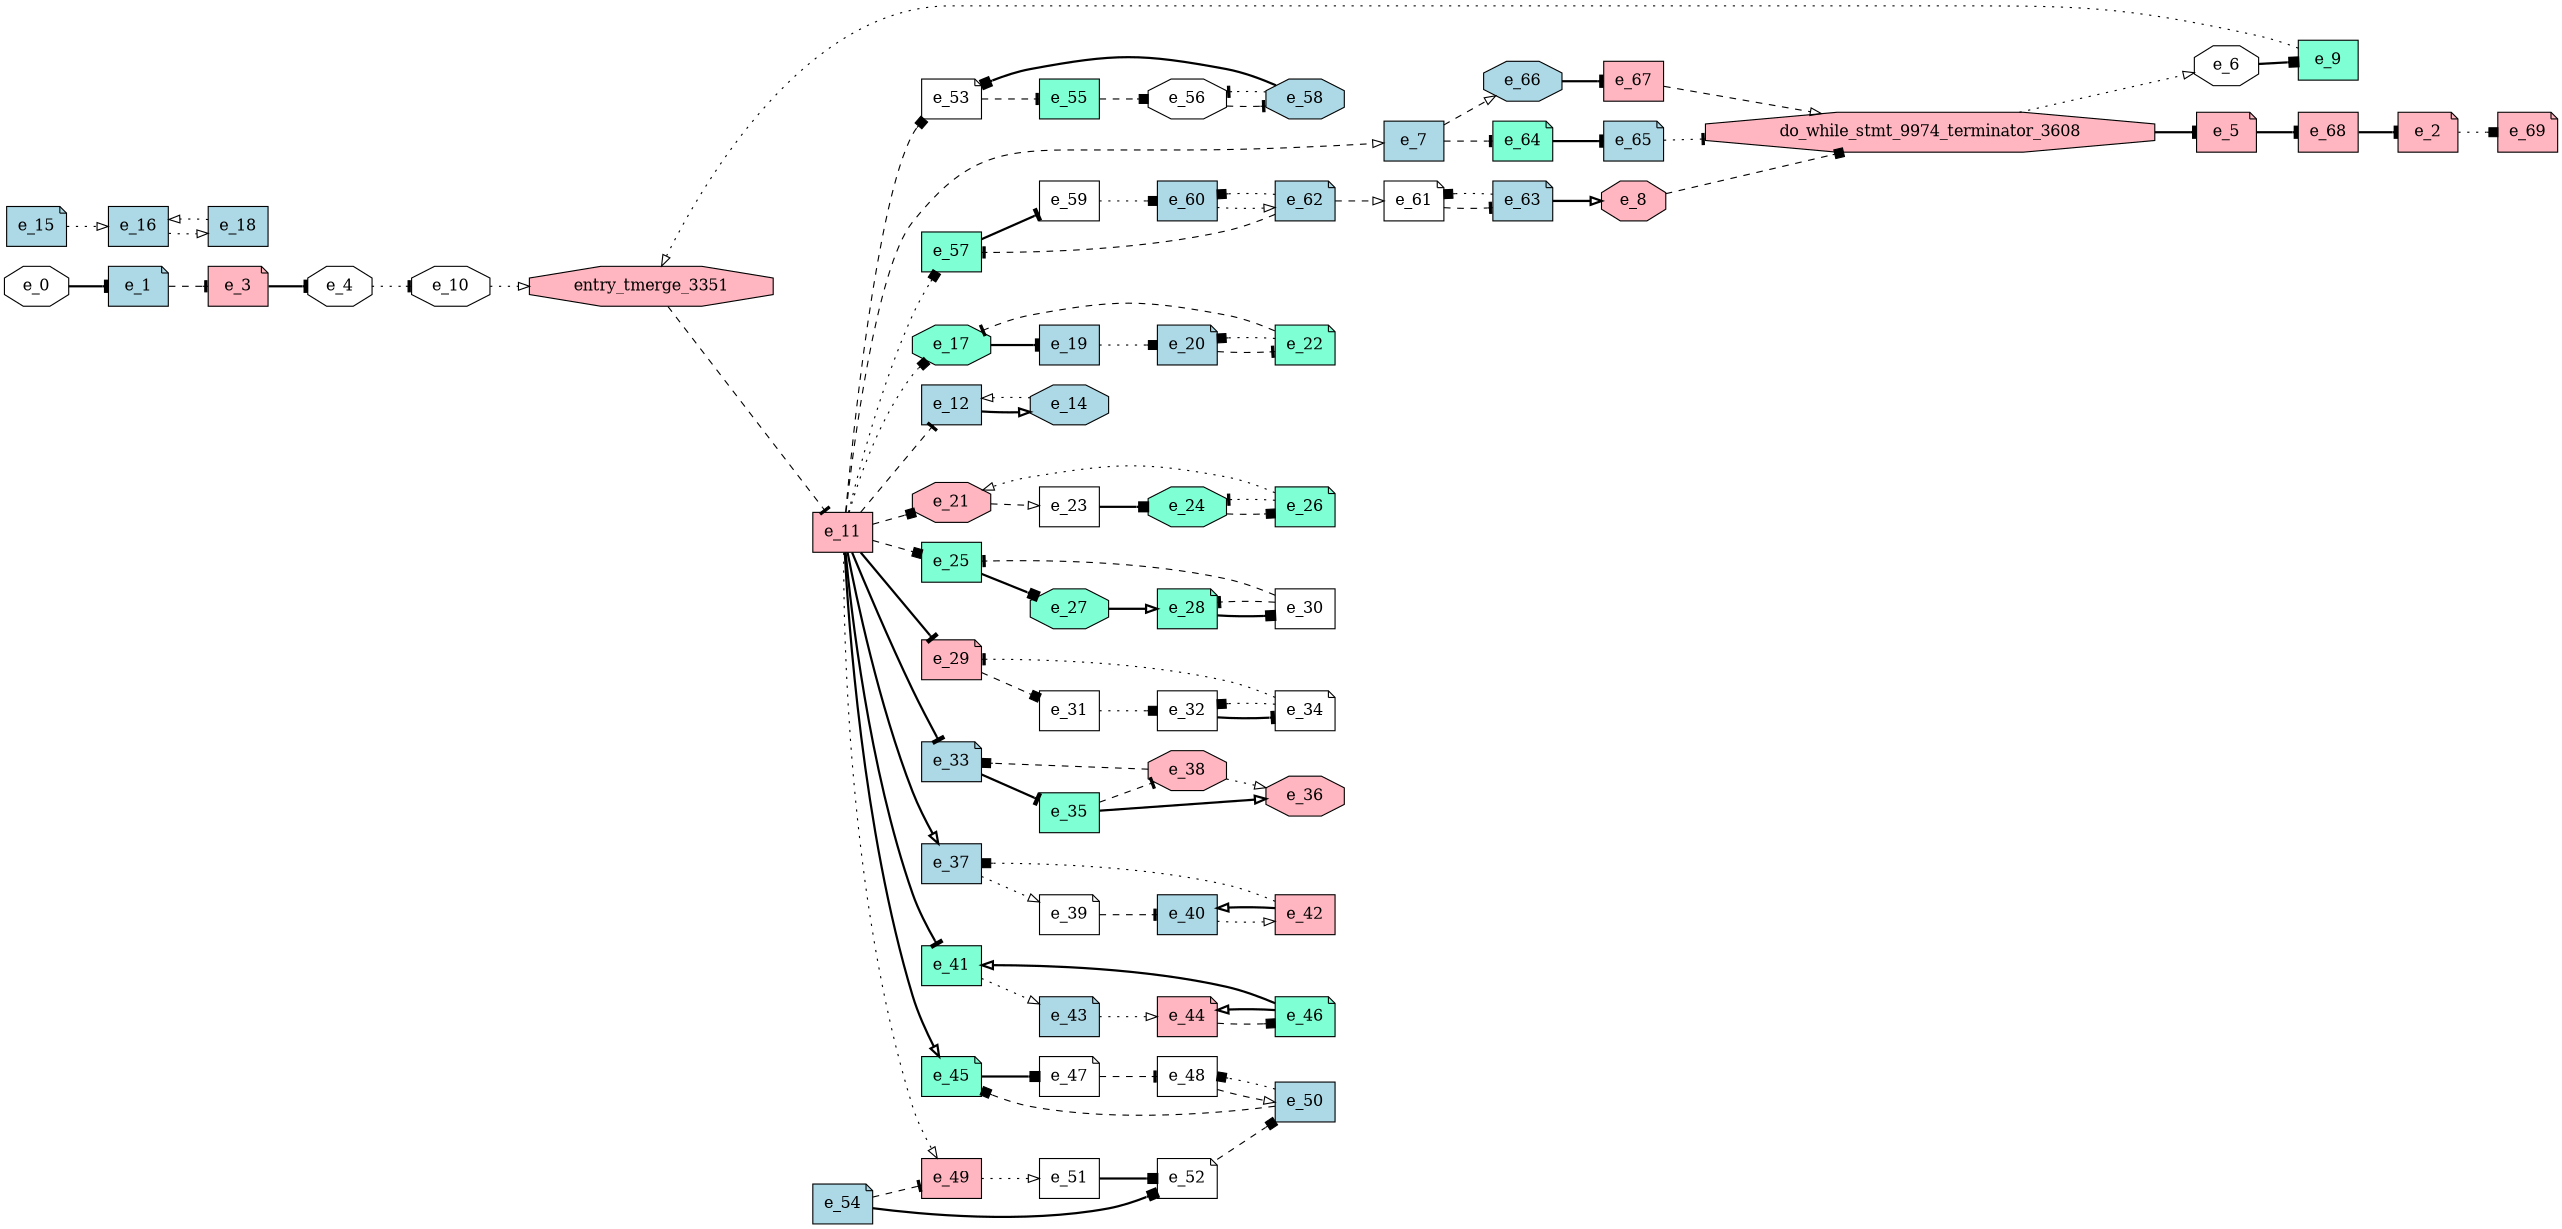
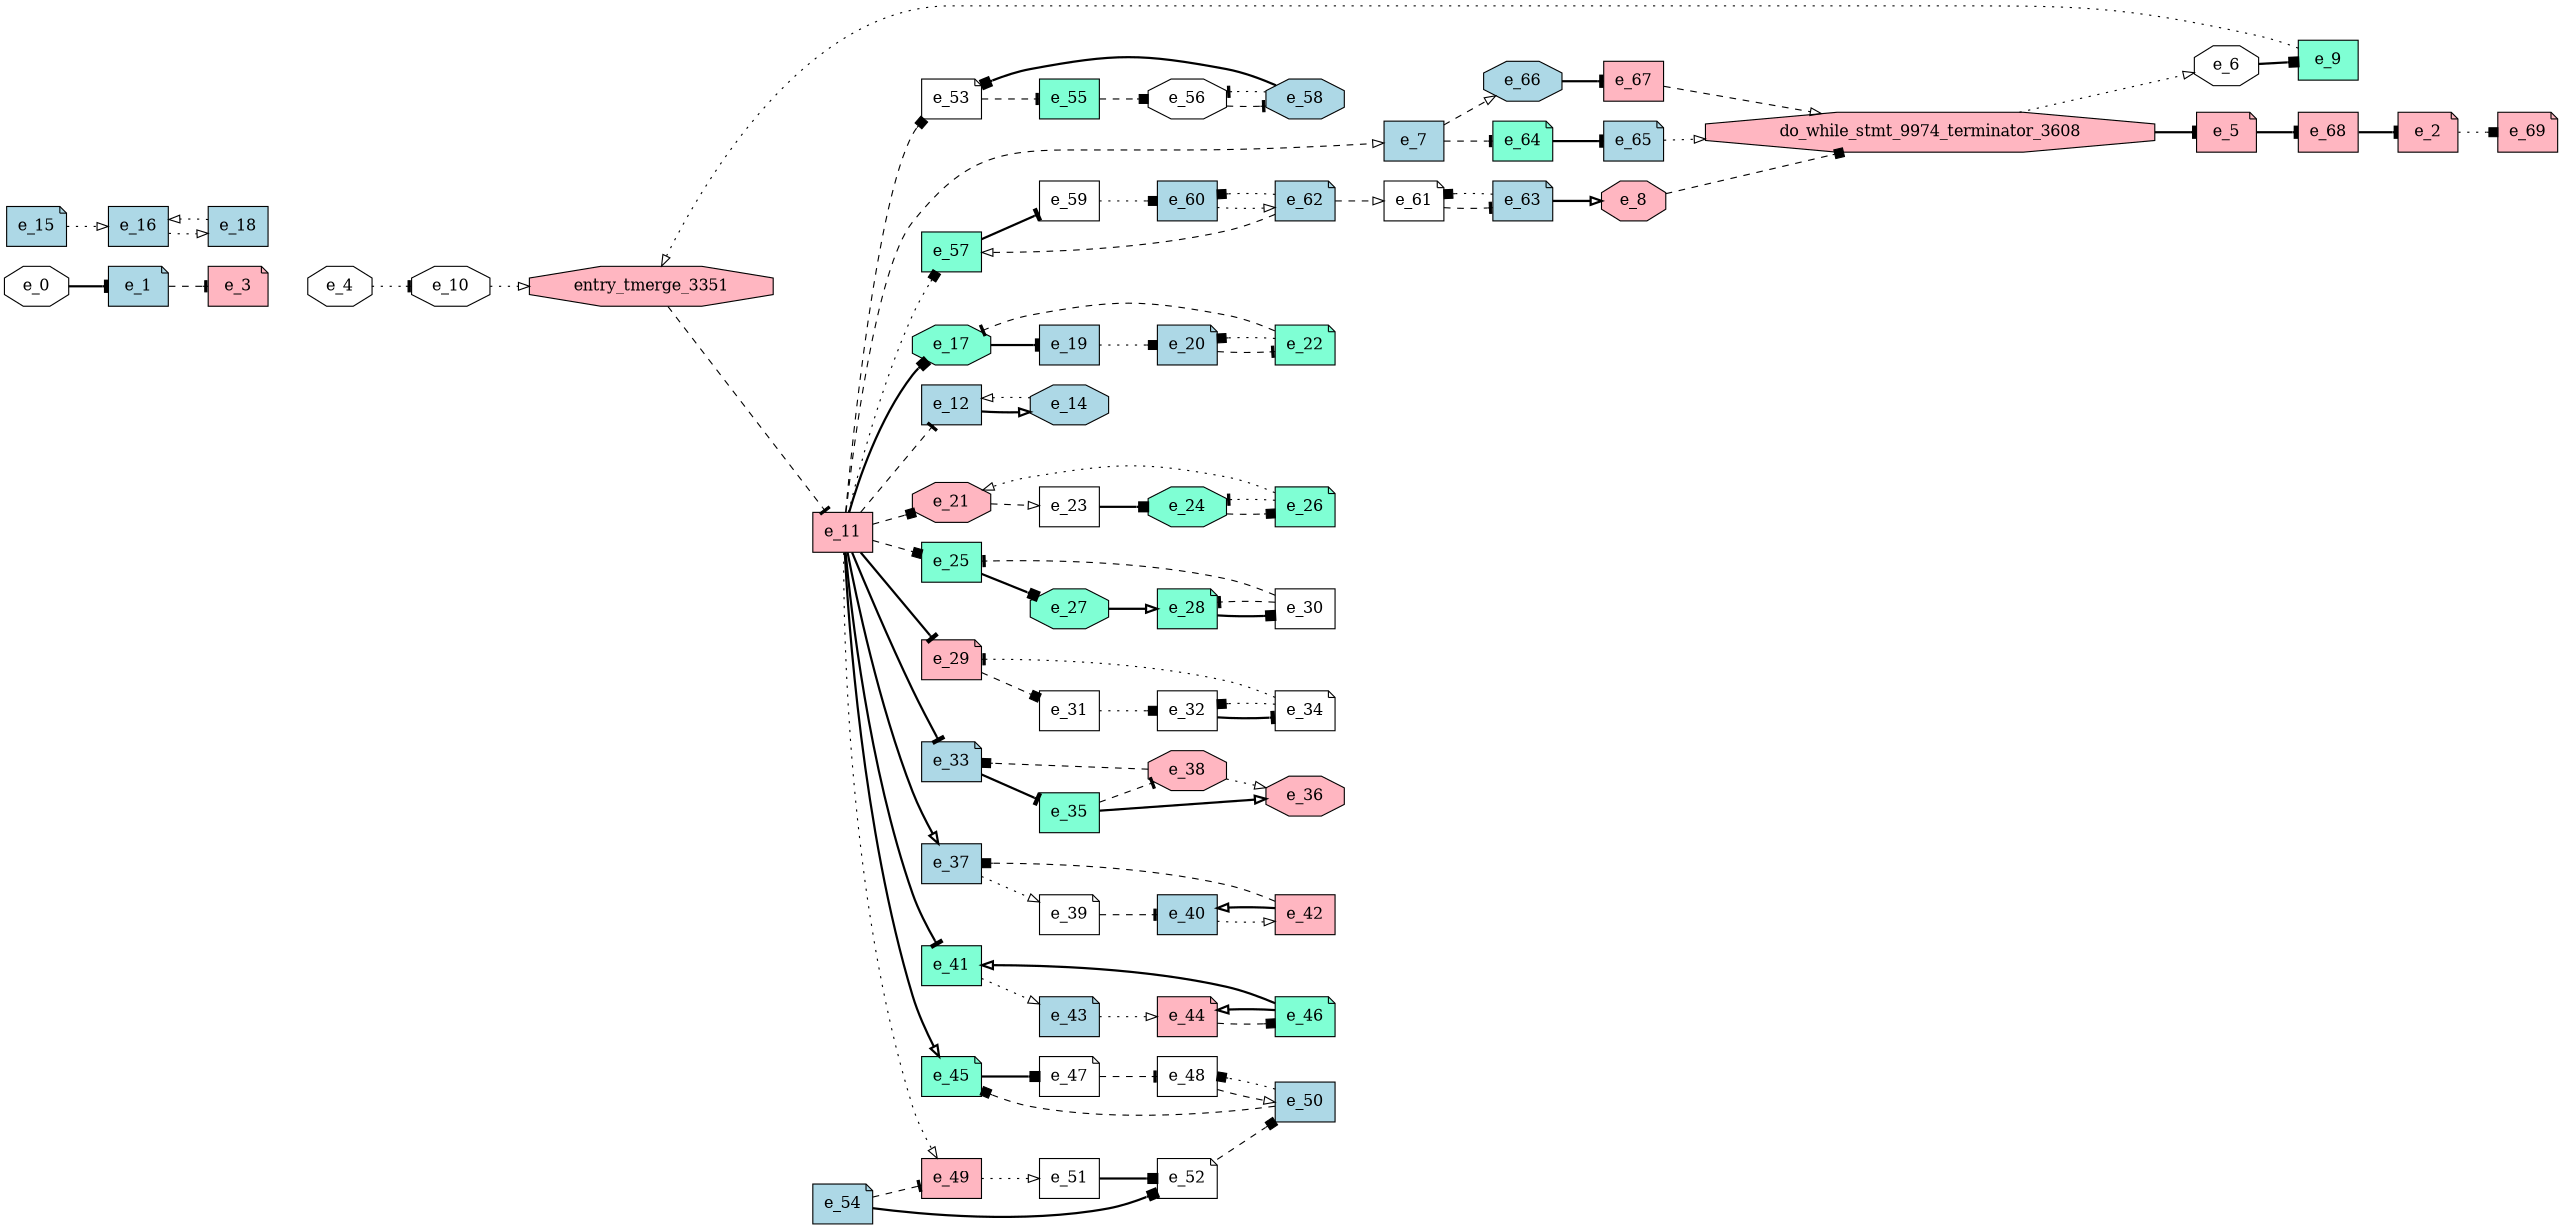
(1682, 140) -> (1682, 140)
(1136, 245) -> (1136, 245)
(285, 286) -> none
(877, 437) -> (877, 437)
(1136, 871) -> (1136, 871)
